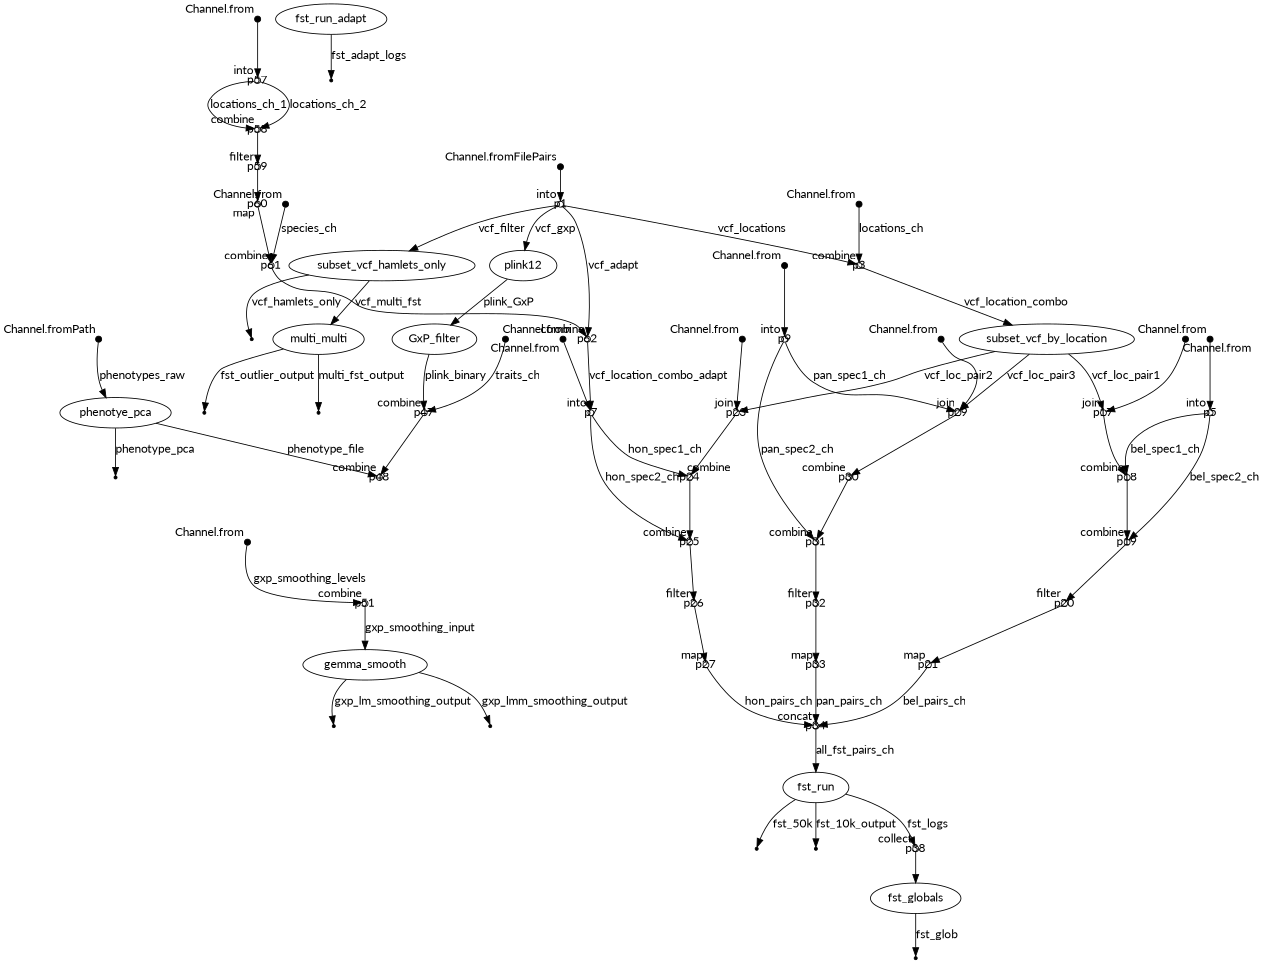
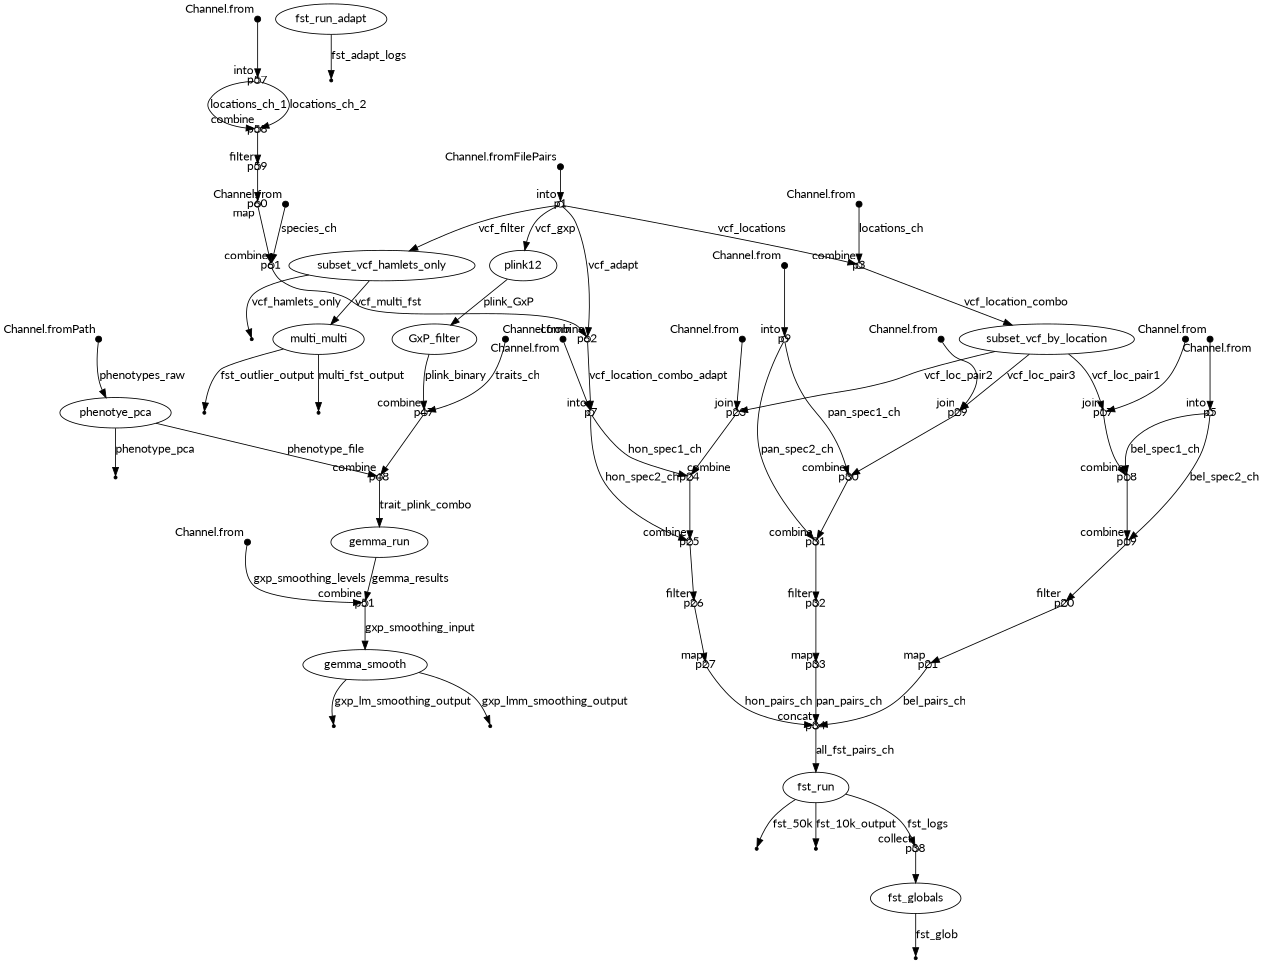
(855, 395) -> (811, 406)
none -> (379, 542)
